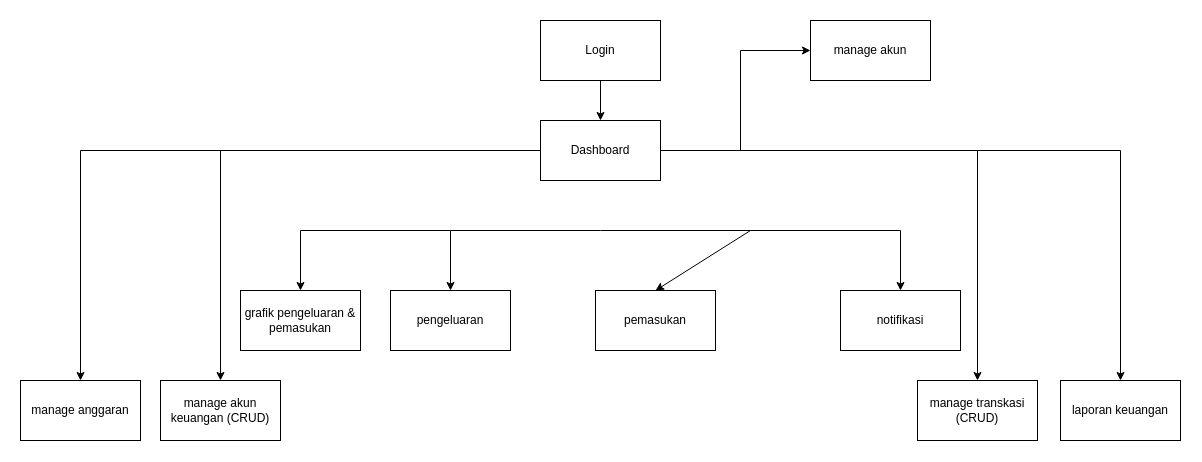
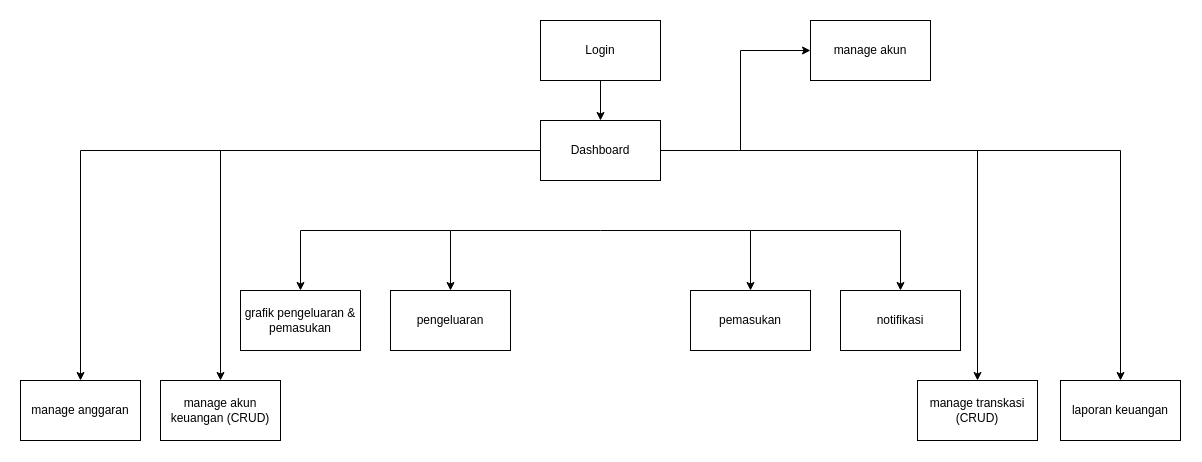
(656, 321) -> (751, 321)
